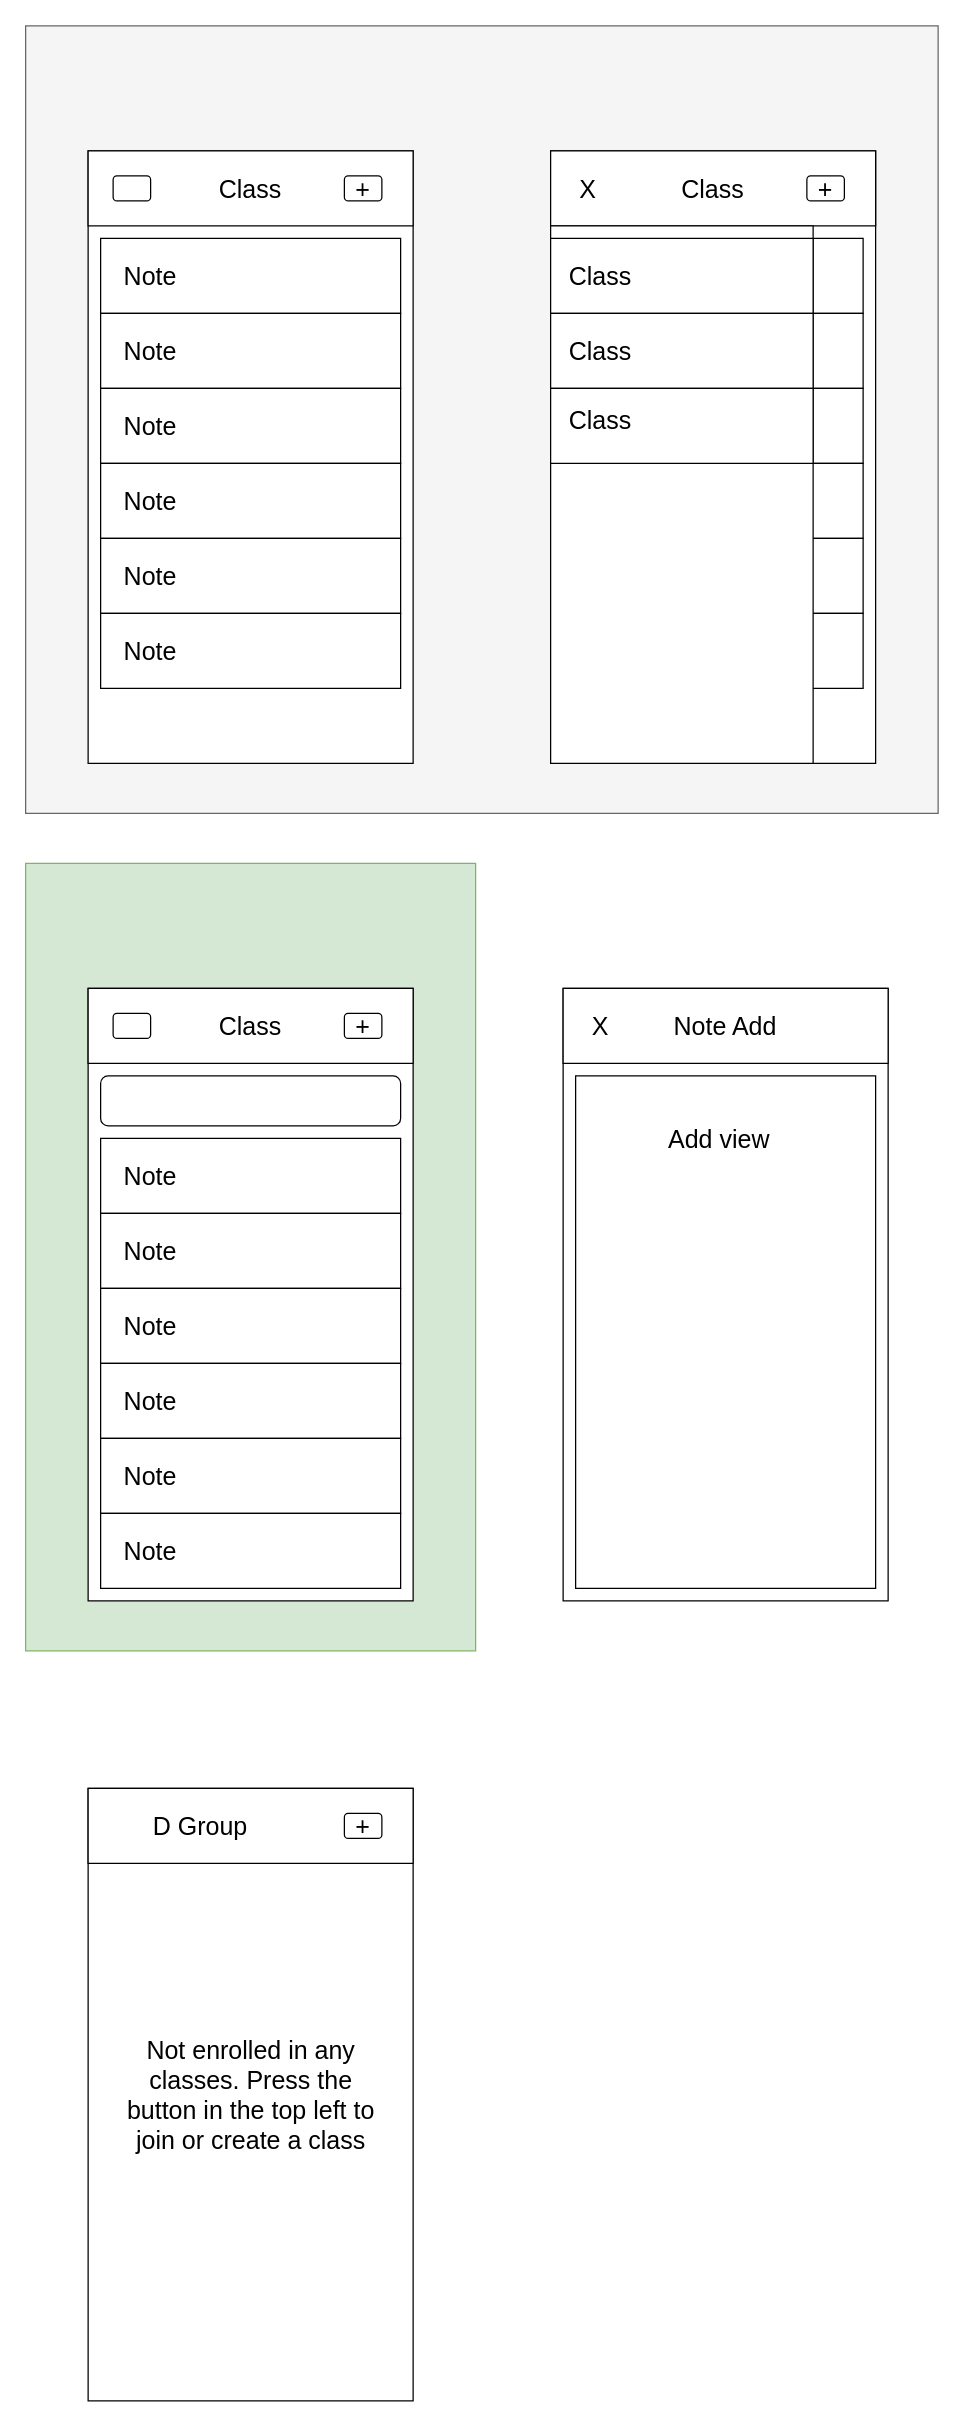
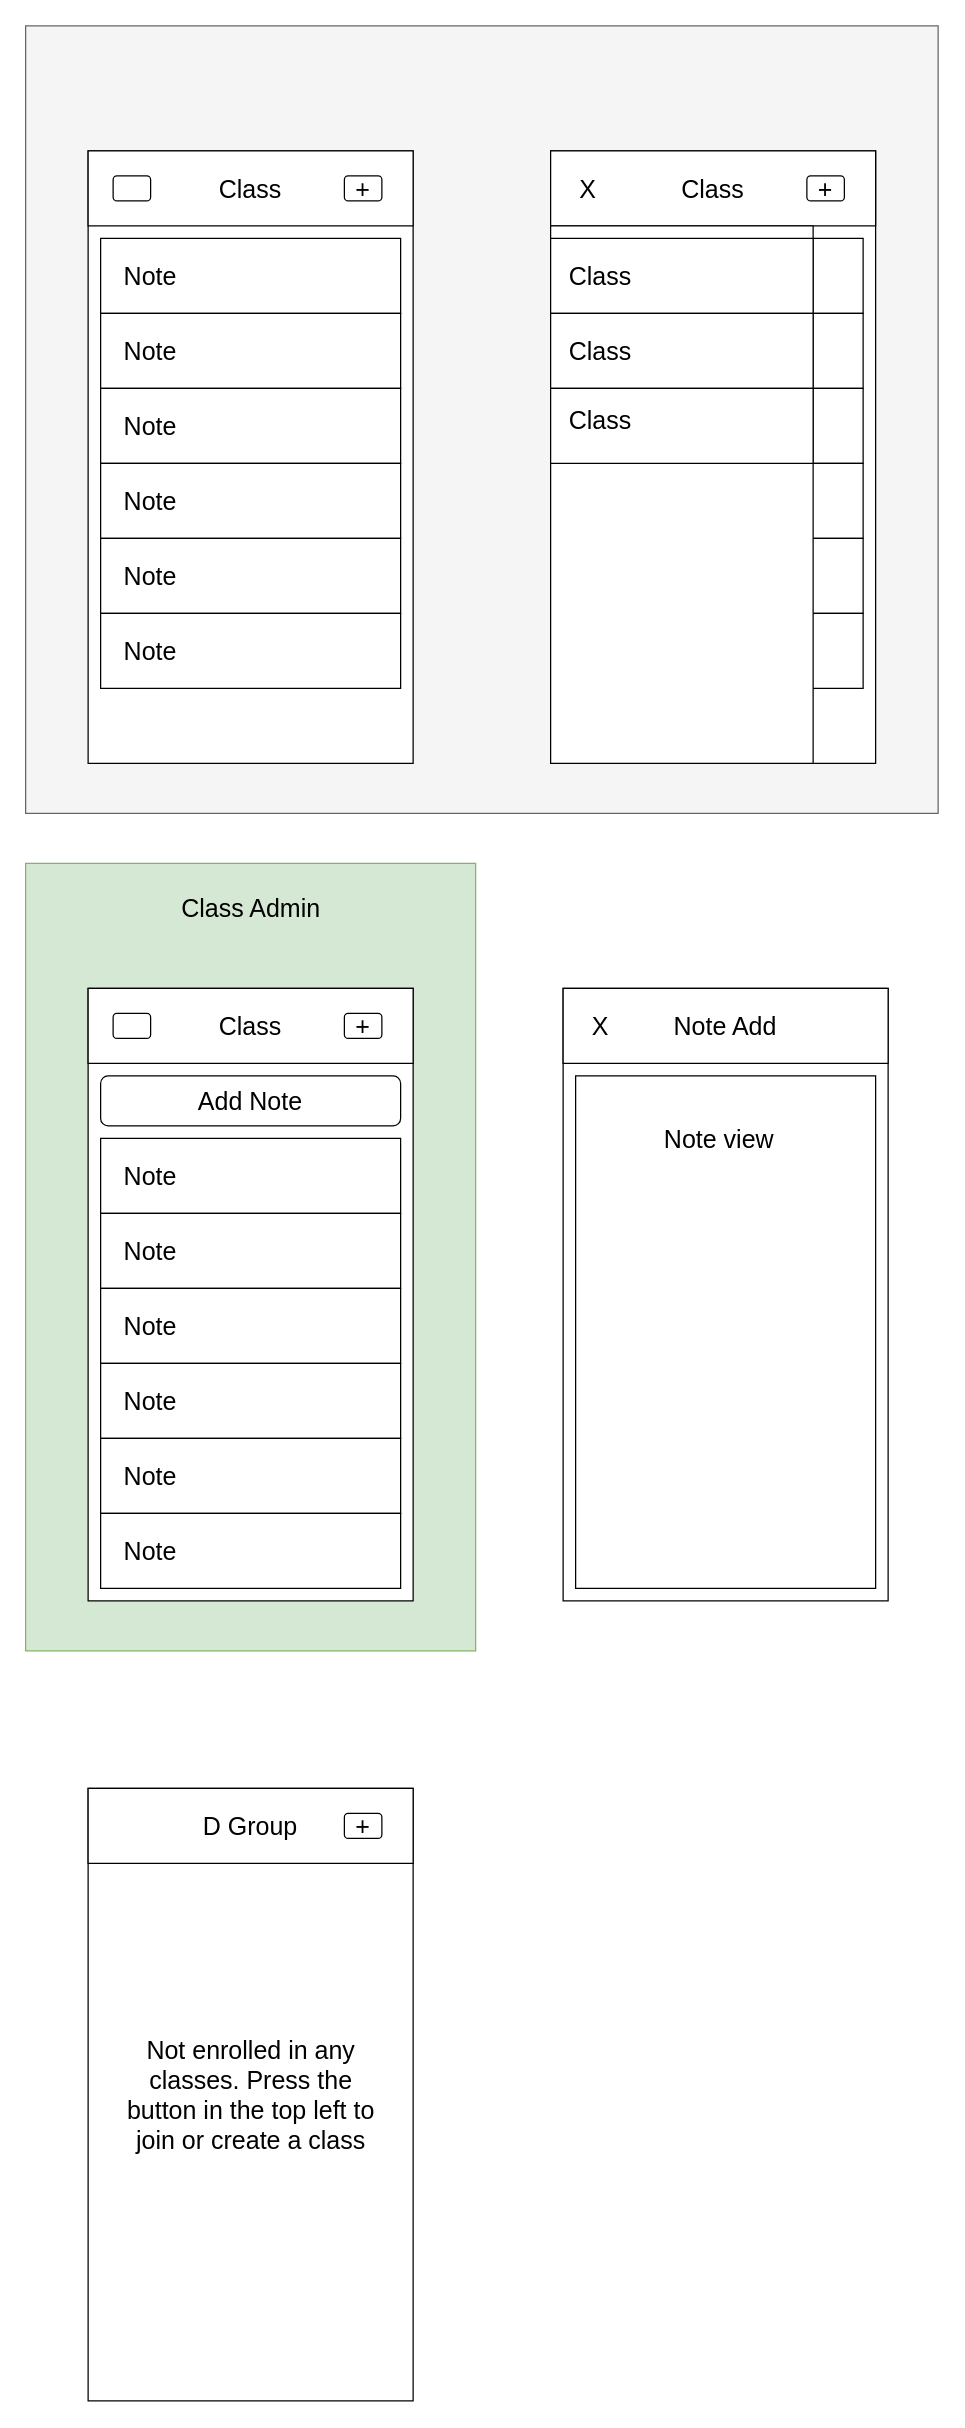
none -> (251, 907)
none -> (251, 1101)
(719, 1138) -> (719, 1138)
(201, 1826) -> (251, 1826)
